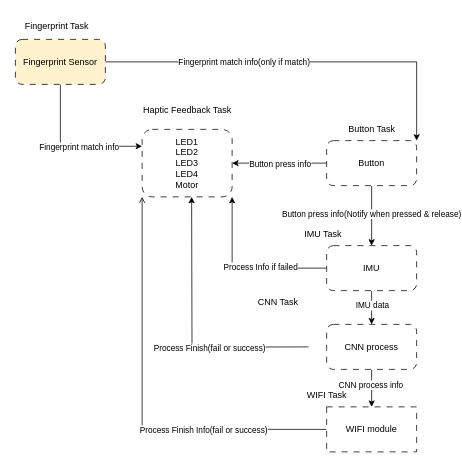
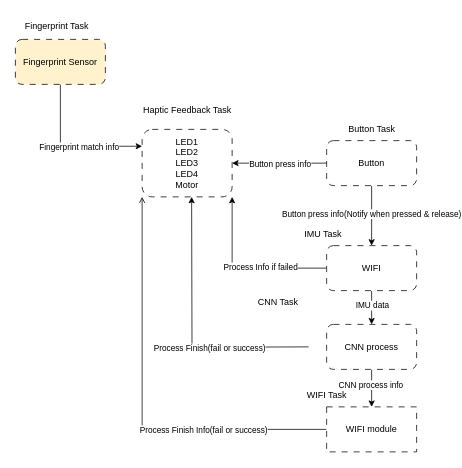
(243, 62) -> none
(372, 268) -> (372, 268)
